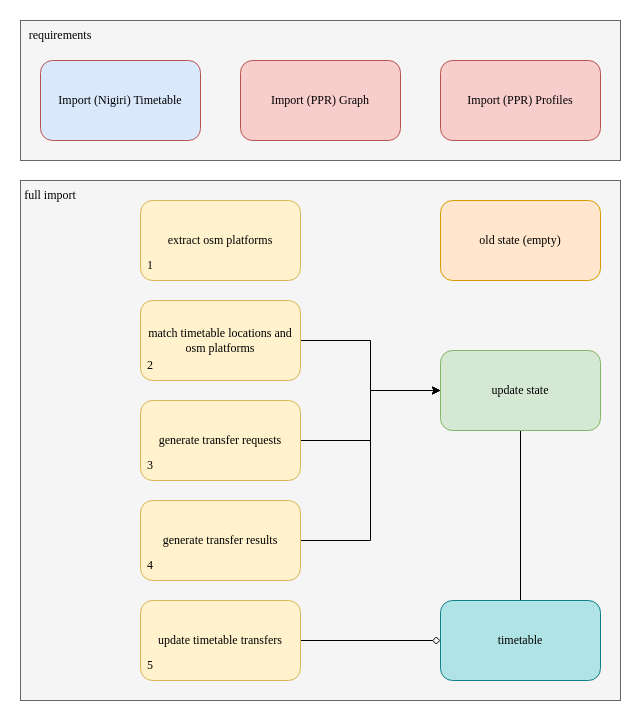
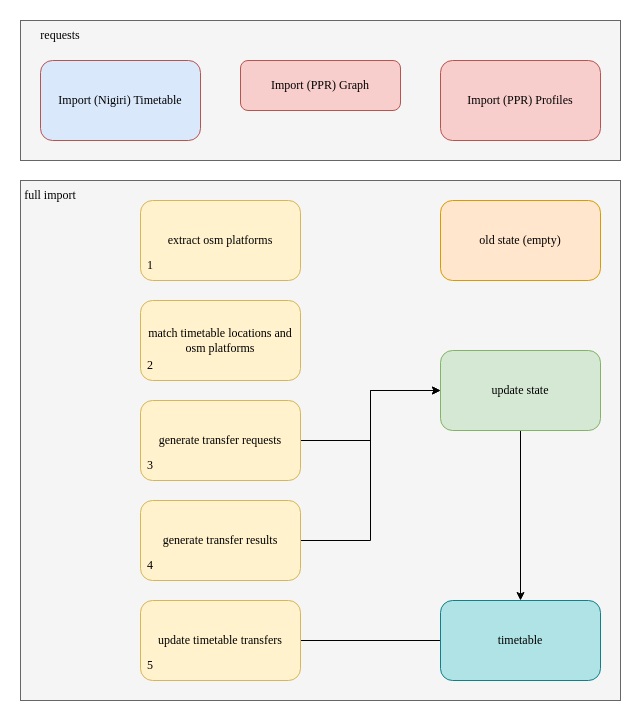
(61, 36) -> (61, 36)
(321, 101) -> (321, 86)
(360, 341) -> none
(521, 595) -> (521, 592)
(432, 641) -> (436, 641)
